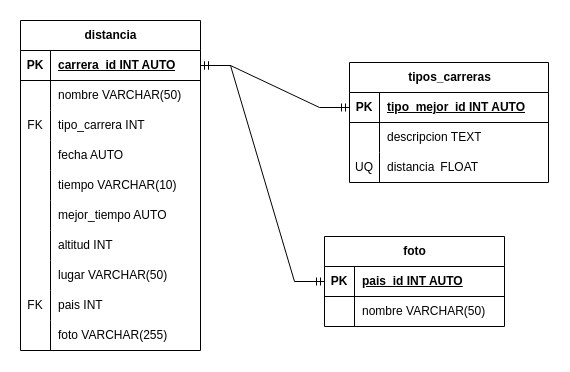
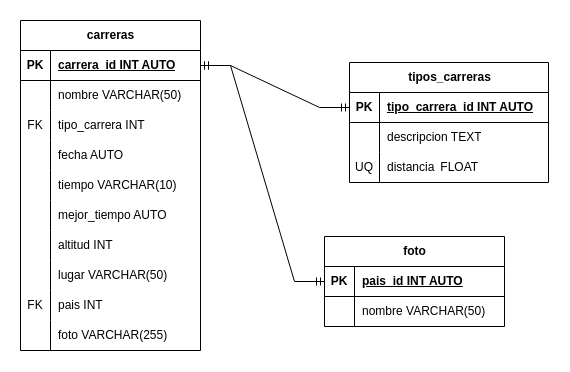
(111, 36) -> (111, 36)
(455, 108) -> (462, 108)
